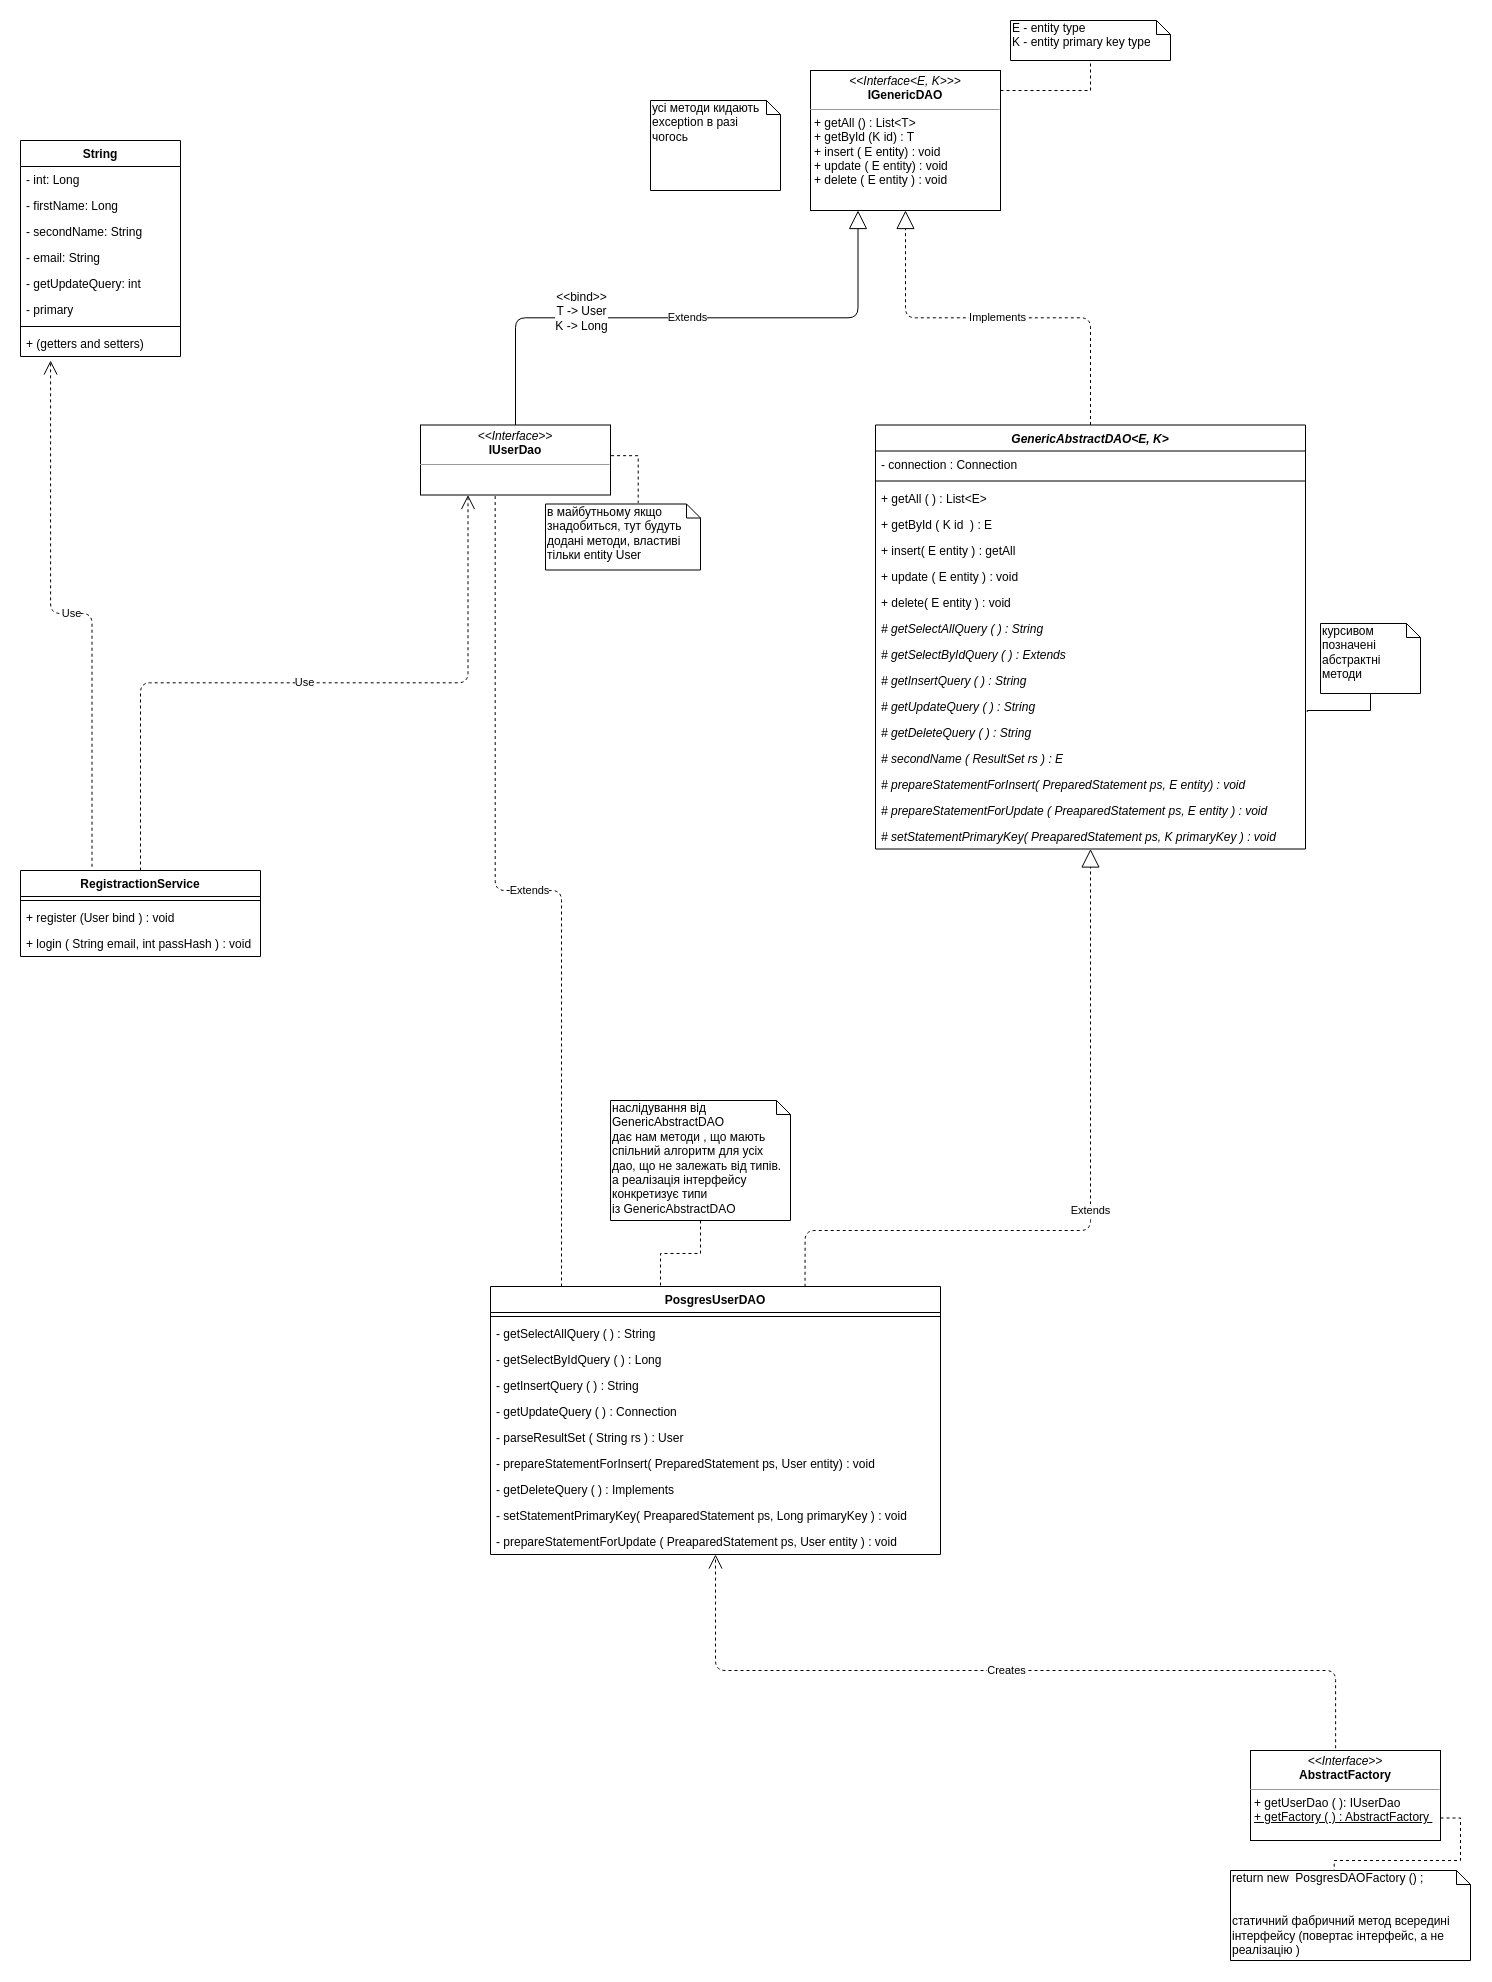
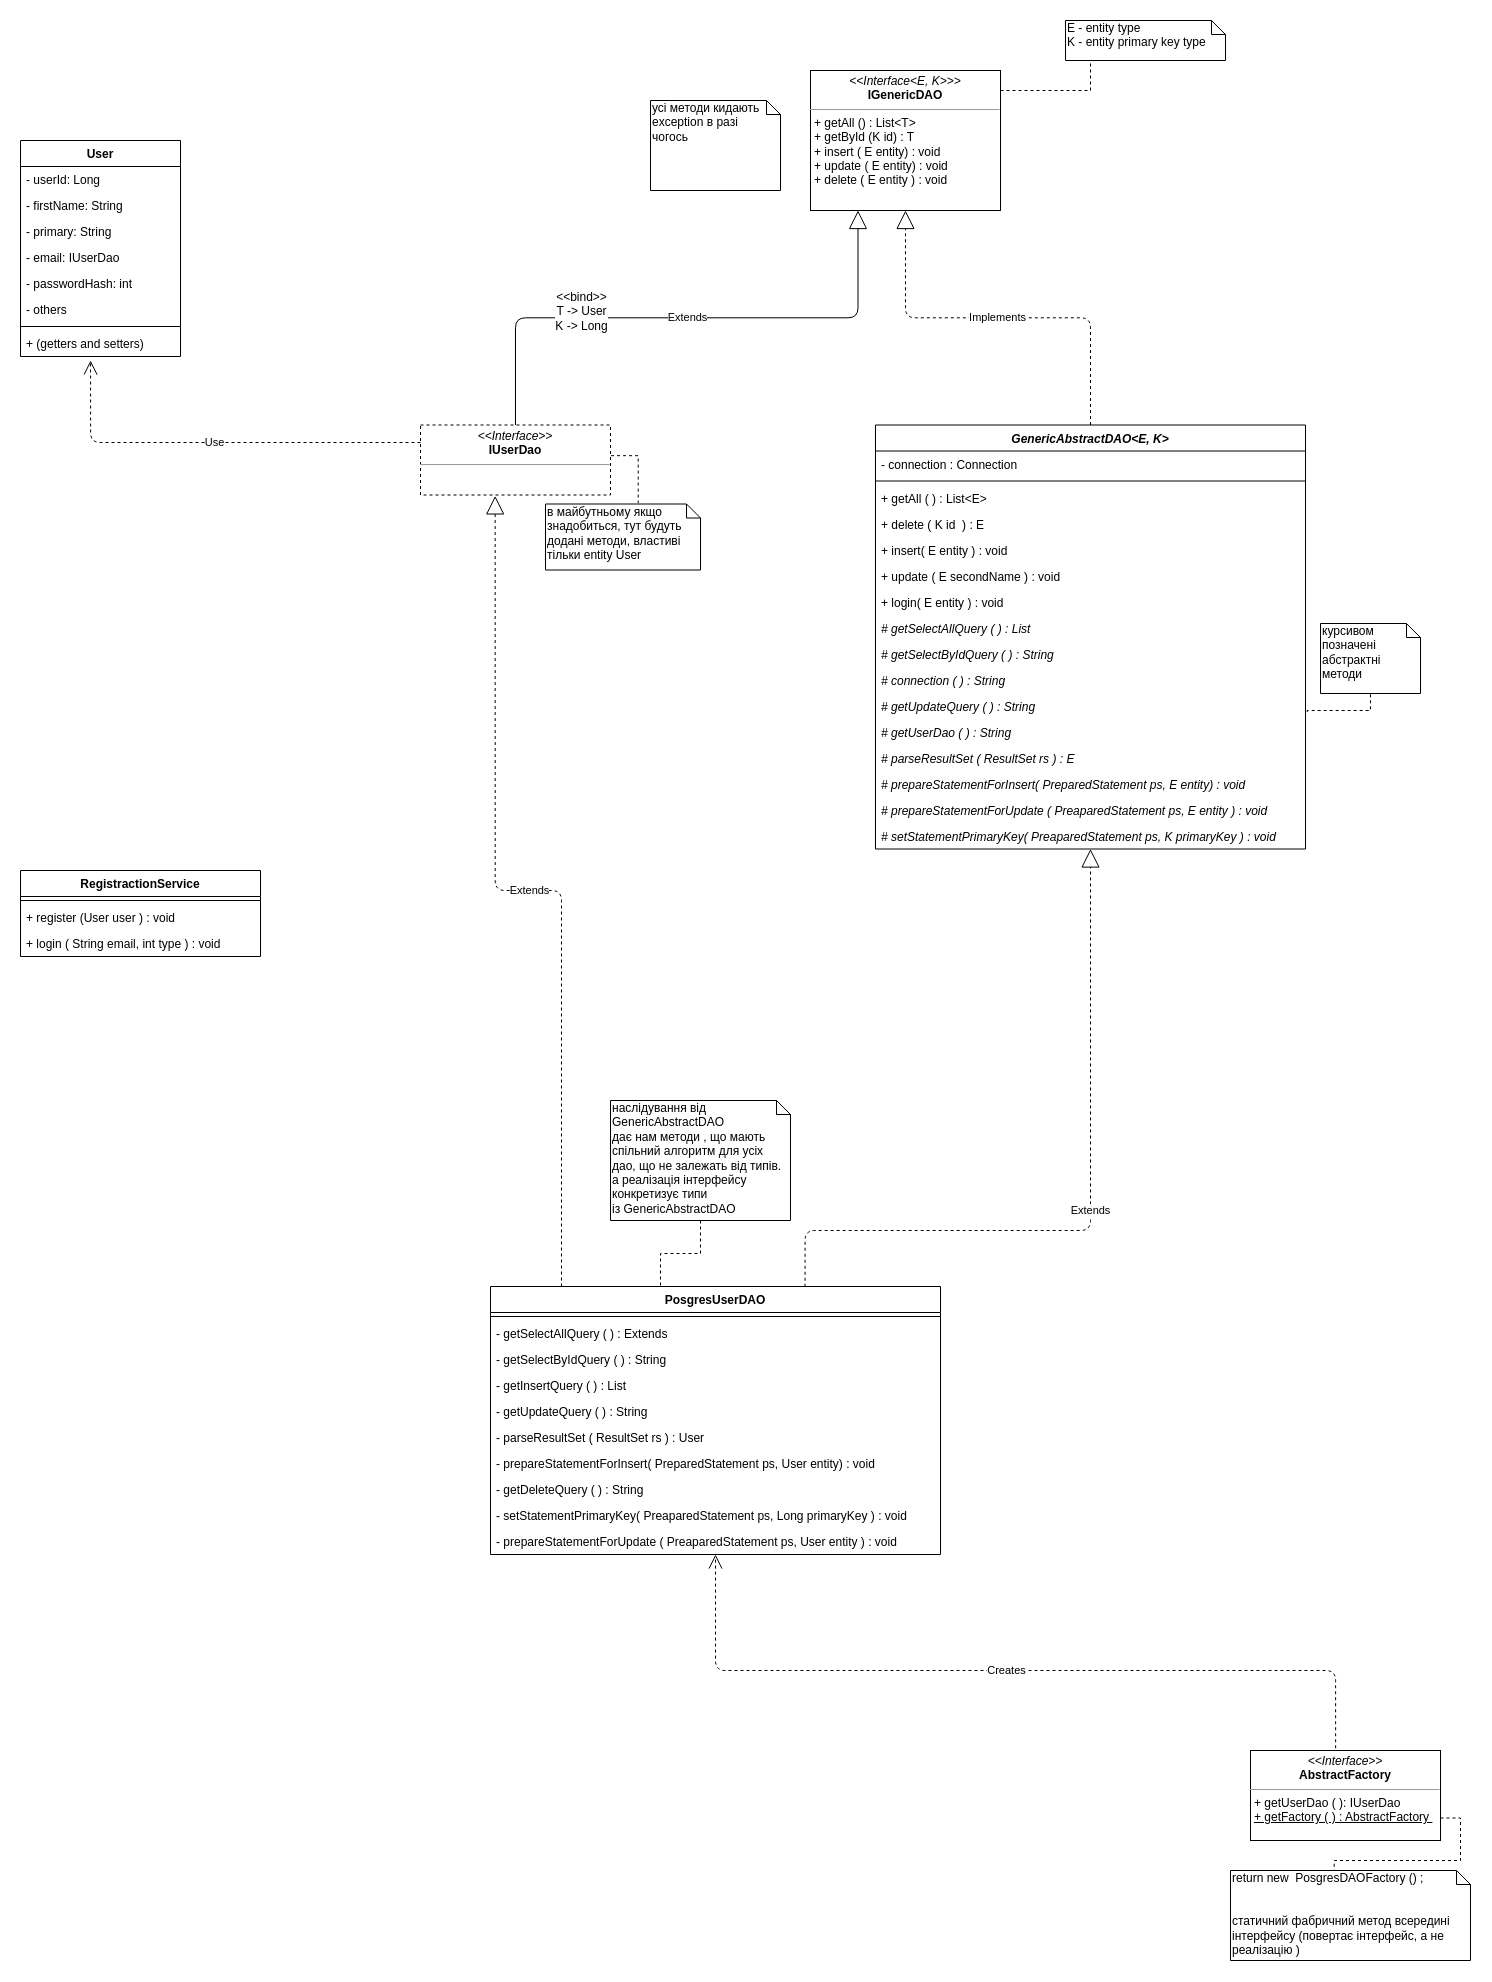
(1091, 41) -> (1146, 41)
(100, 154) -> (100, 154)
(57, 180) -> (68, 180)
(77, 206) -> (82, 206)
(87, 232) -> (75, 232)
(67, 258) -> (75, 258)
(90, 284) -> (84, 284)
(53, 310) -> (51, 310)
none -> (221, 443)
(516, 460) -> (516, 460)
(495, 506) -> (495, 515)
(944, 525) -> (939, 525)
(961, 551) -> (956, 551)
(959, 577) -> (974, 577)
(956, 603) -> (951, 603)
(73, 614) -> none
(973, 629) -> (966, 629)
(984, 655) -> (979, 655)
(968, 681) -> (953, 681)
(303, 683) -> none
(1345, 711) -> (1345, 711)
(966, 733) -> (954, 733)
(978, 759) -> (990, 759)
(111, 918) -> (113, 918)
(149, 944) -> (136, 944)
(588, 1334) -> (593, 1334)
(589, 1360) -> (594, 1360)
(583, 1386) -> (576, 1386)
(596, 1412) -> (583, 1412)
(606, 1438) -> (616, 1438)
(594, 1490) -> (581, 1490)
